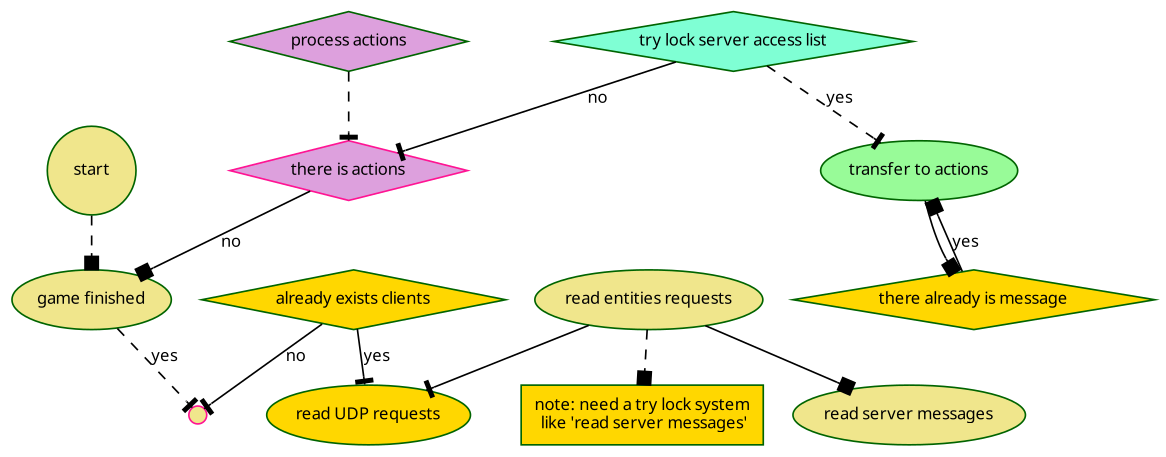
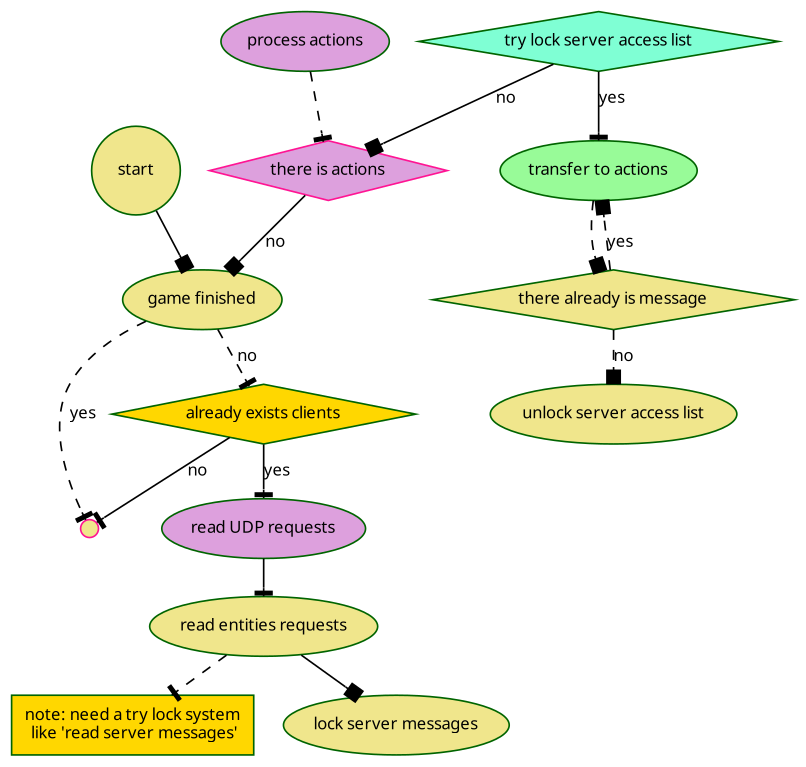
(349, 41) -> (305, 41)
(820, 102) -> (599, 102)
(541, 106) -> (468, 104)
(92, 234) -> (168, 233)
(935, 235) -> (591, 228)
(950, 244) -> (607, 244)
(974, 300) -> (614, 300)
(646, 349) -> (203, 672)
none -> (231, 354)
(511, 356) -> (264, 573)
none -> (614, 414)
(369, 415) -> (264, 529)
(909, 415) -> (396, 725)
